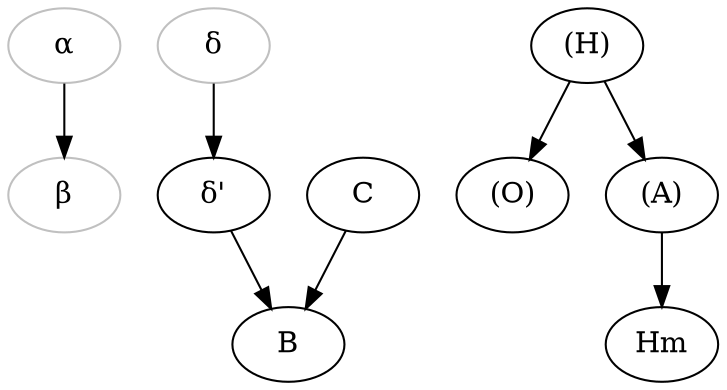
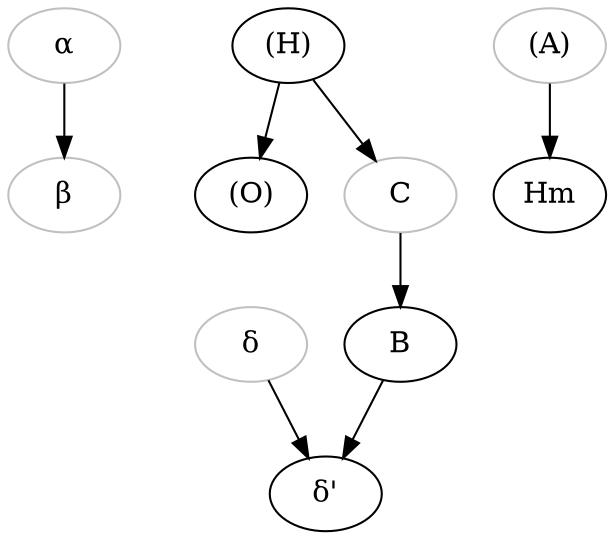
(620, 111) -> (338, 112)
(363, 195) -> (400, 195)
(662, 195) -> (550, 46)
(246, 260) -> (368, 410)
